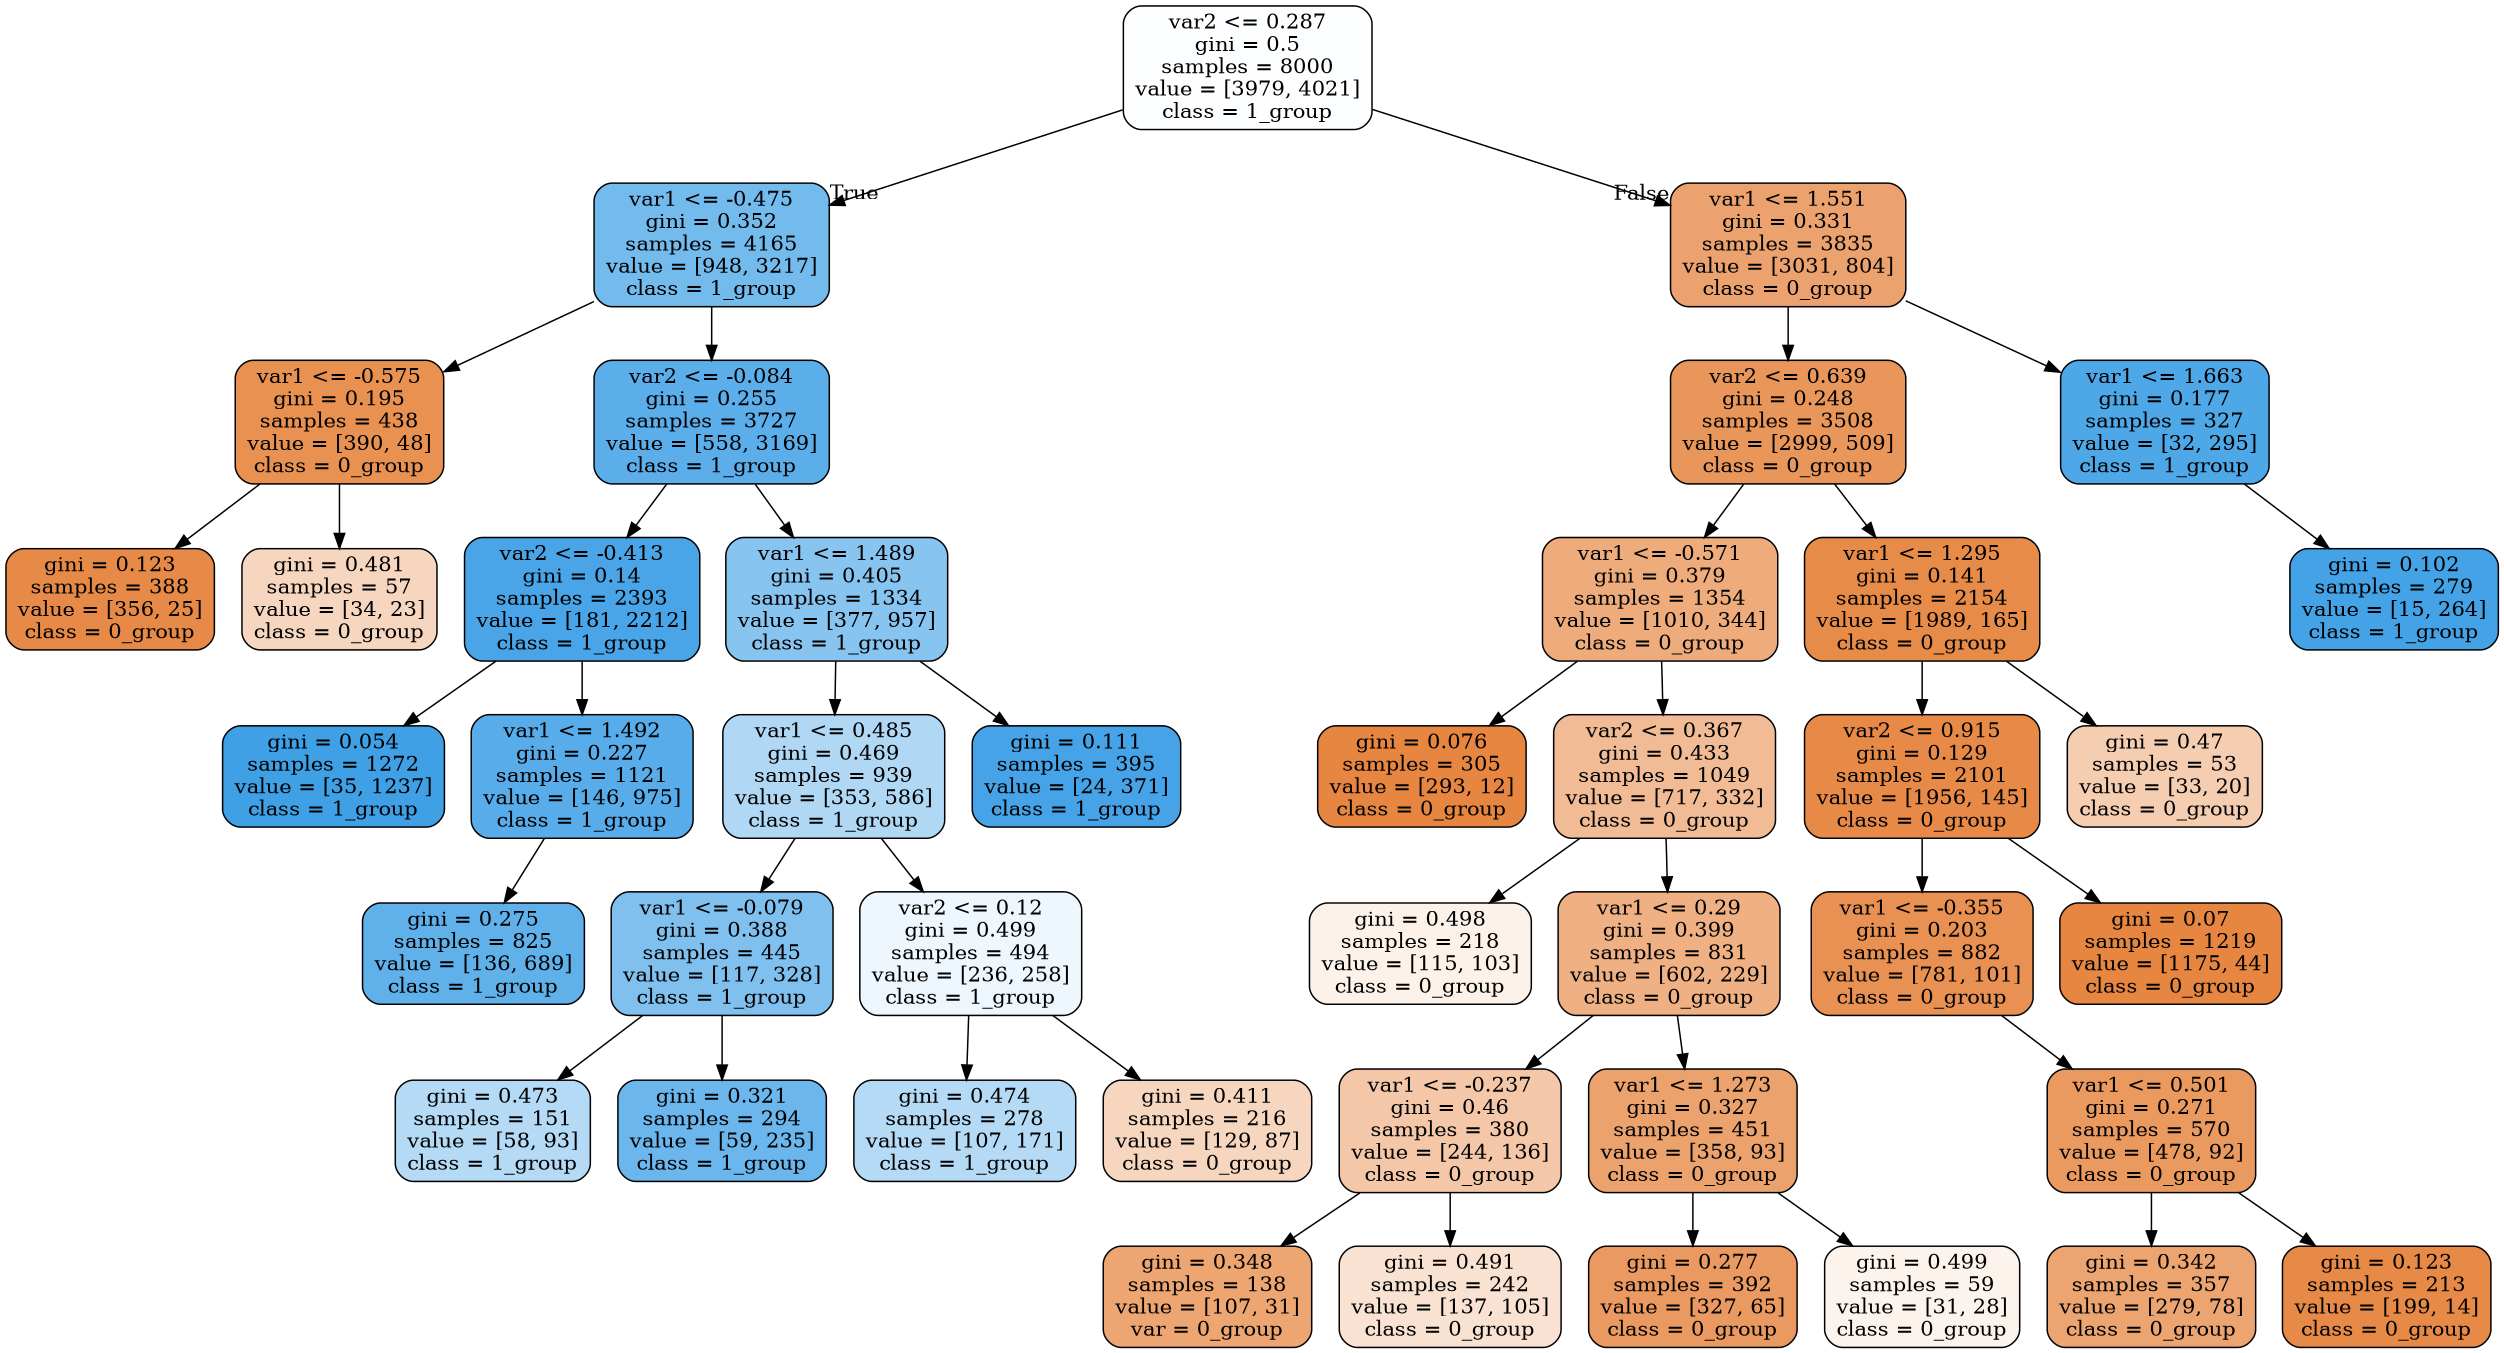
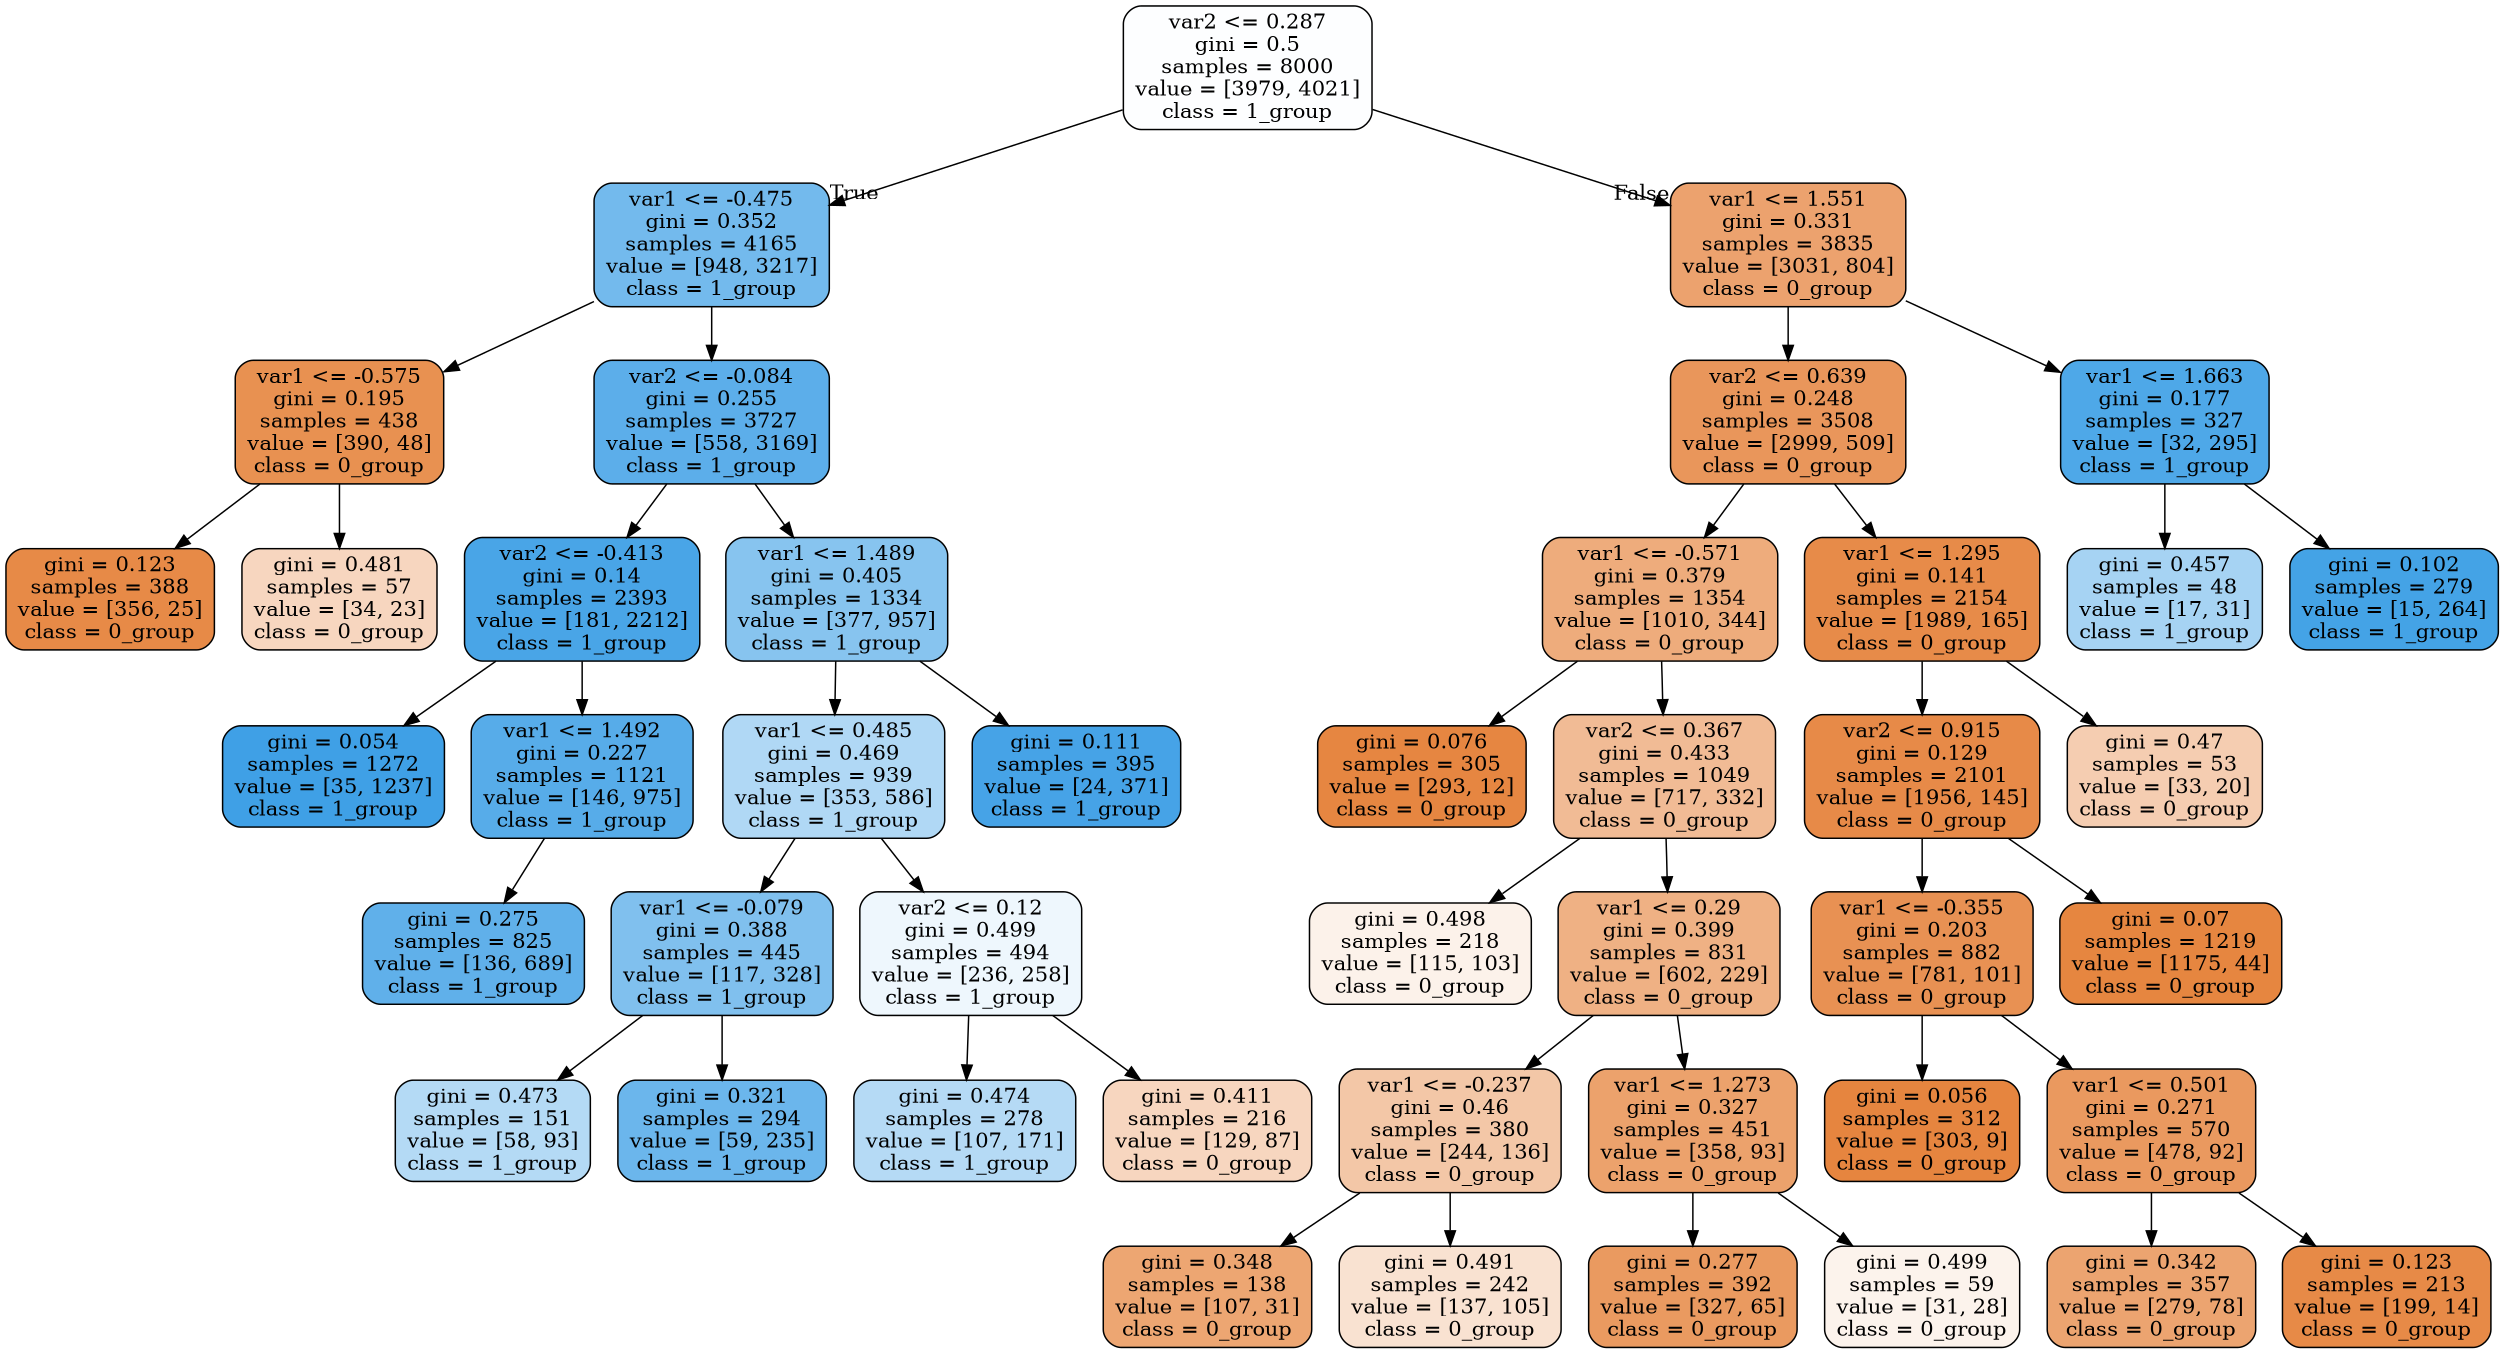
none -> (2165, 599)
none -> (1922, 1131)
(1207, 1297) -> (1207, 1297)
